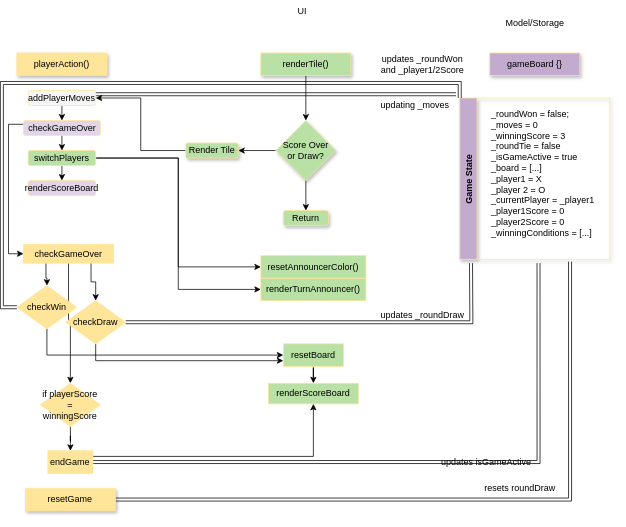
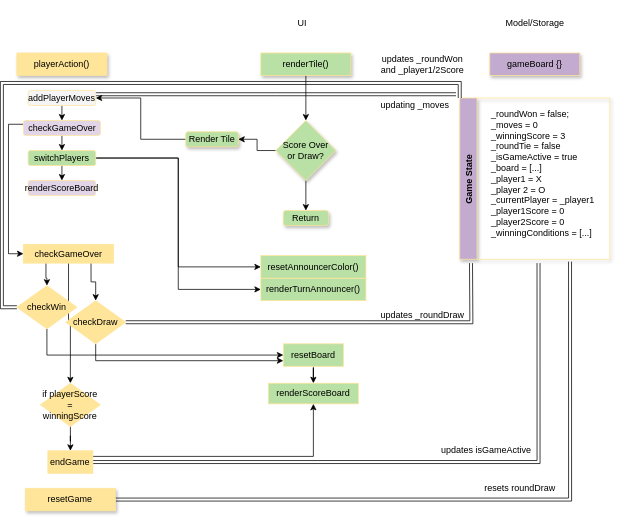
(302, 12) -> (302, 23)
(212, 150) -> (212, 139)
(486, 462) -> (486, 450)
